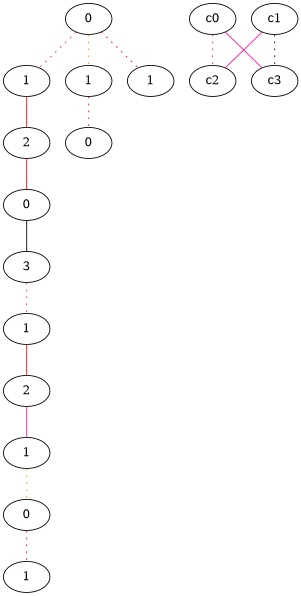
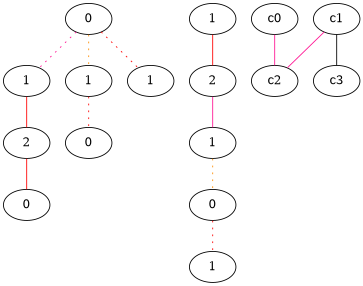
(240, 46) -> none
(213, 50) -> (275, 50)
(275, 50) -> (337, 50)
(27, 267) -> none
